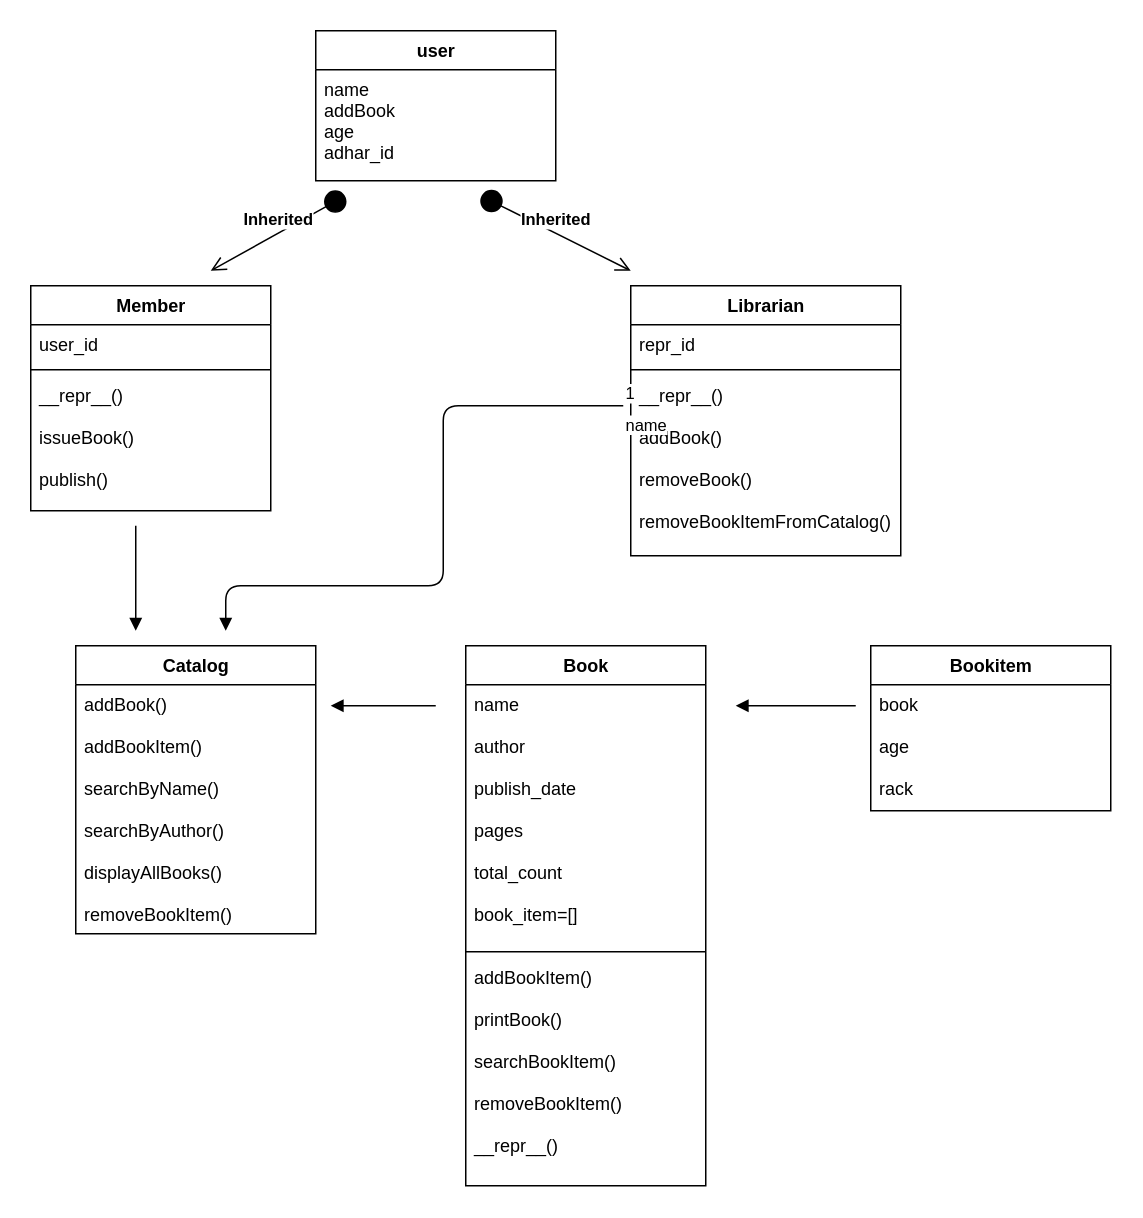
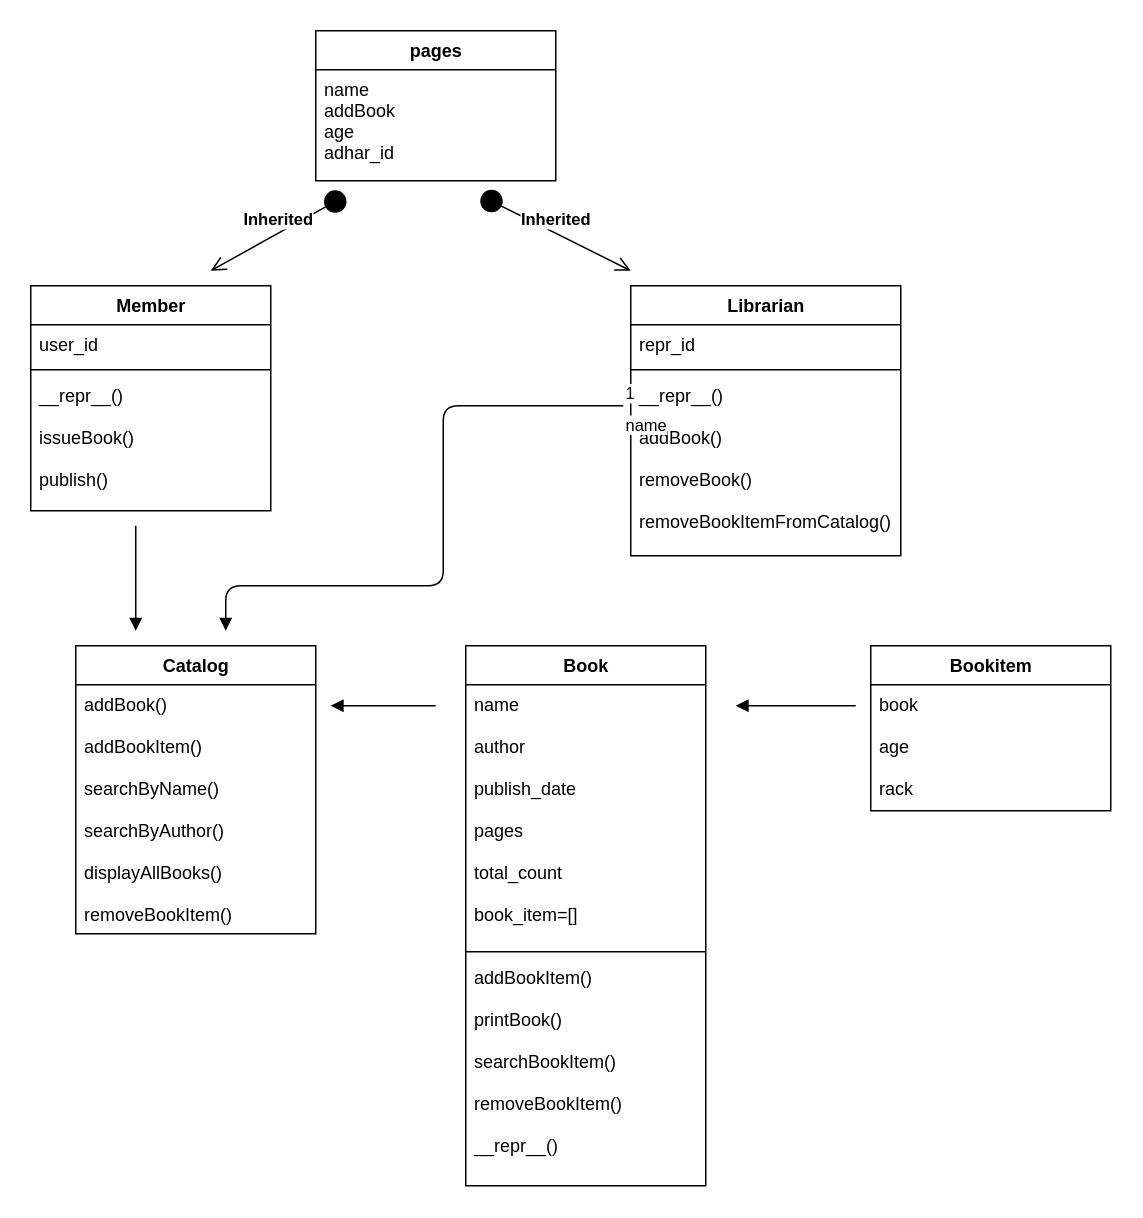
(437, 52) -> (437, 52)
